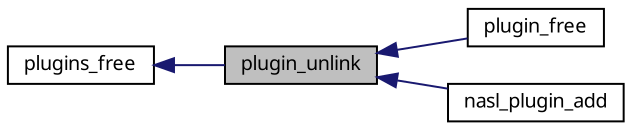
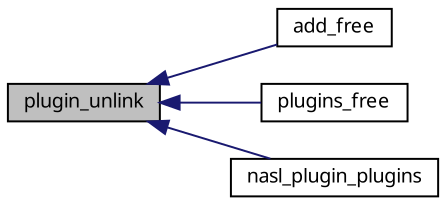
(536, 28) -> (335, 28)
(200, 65) -> (221, 103)
(536, 103) -> (335, 178)
